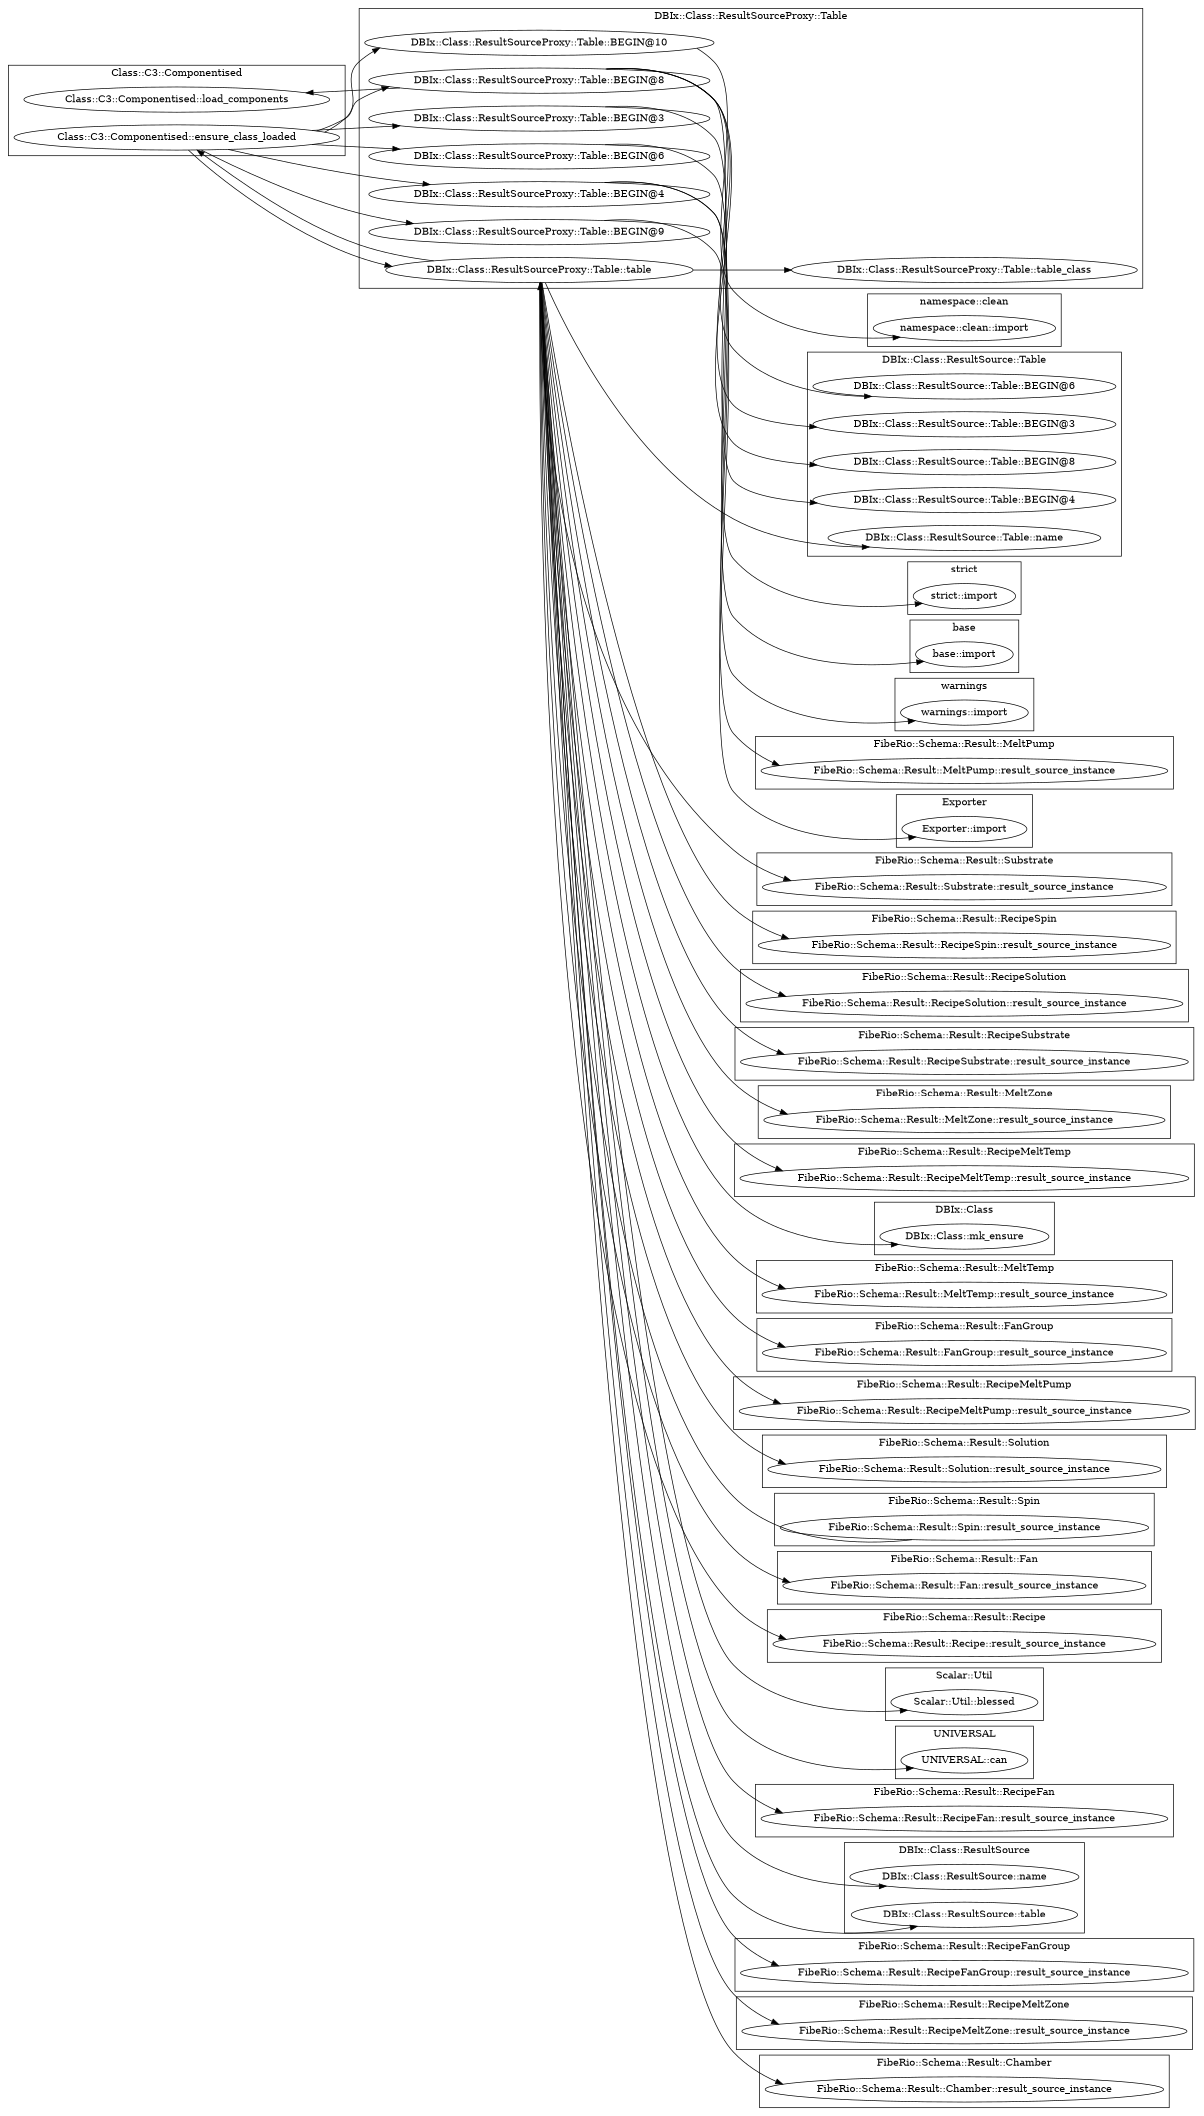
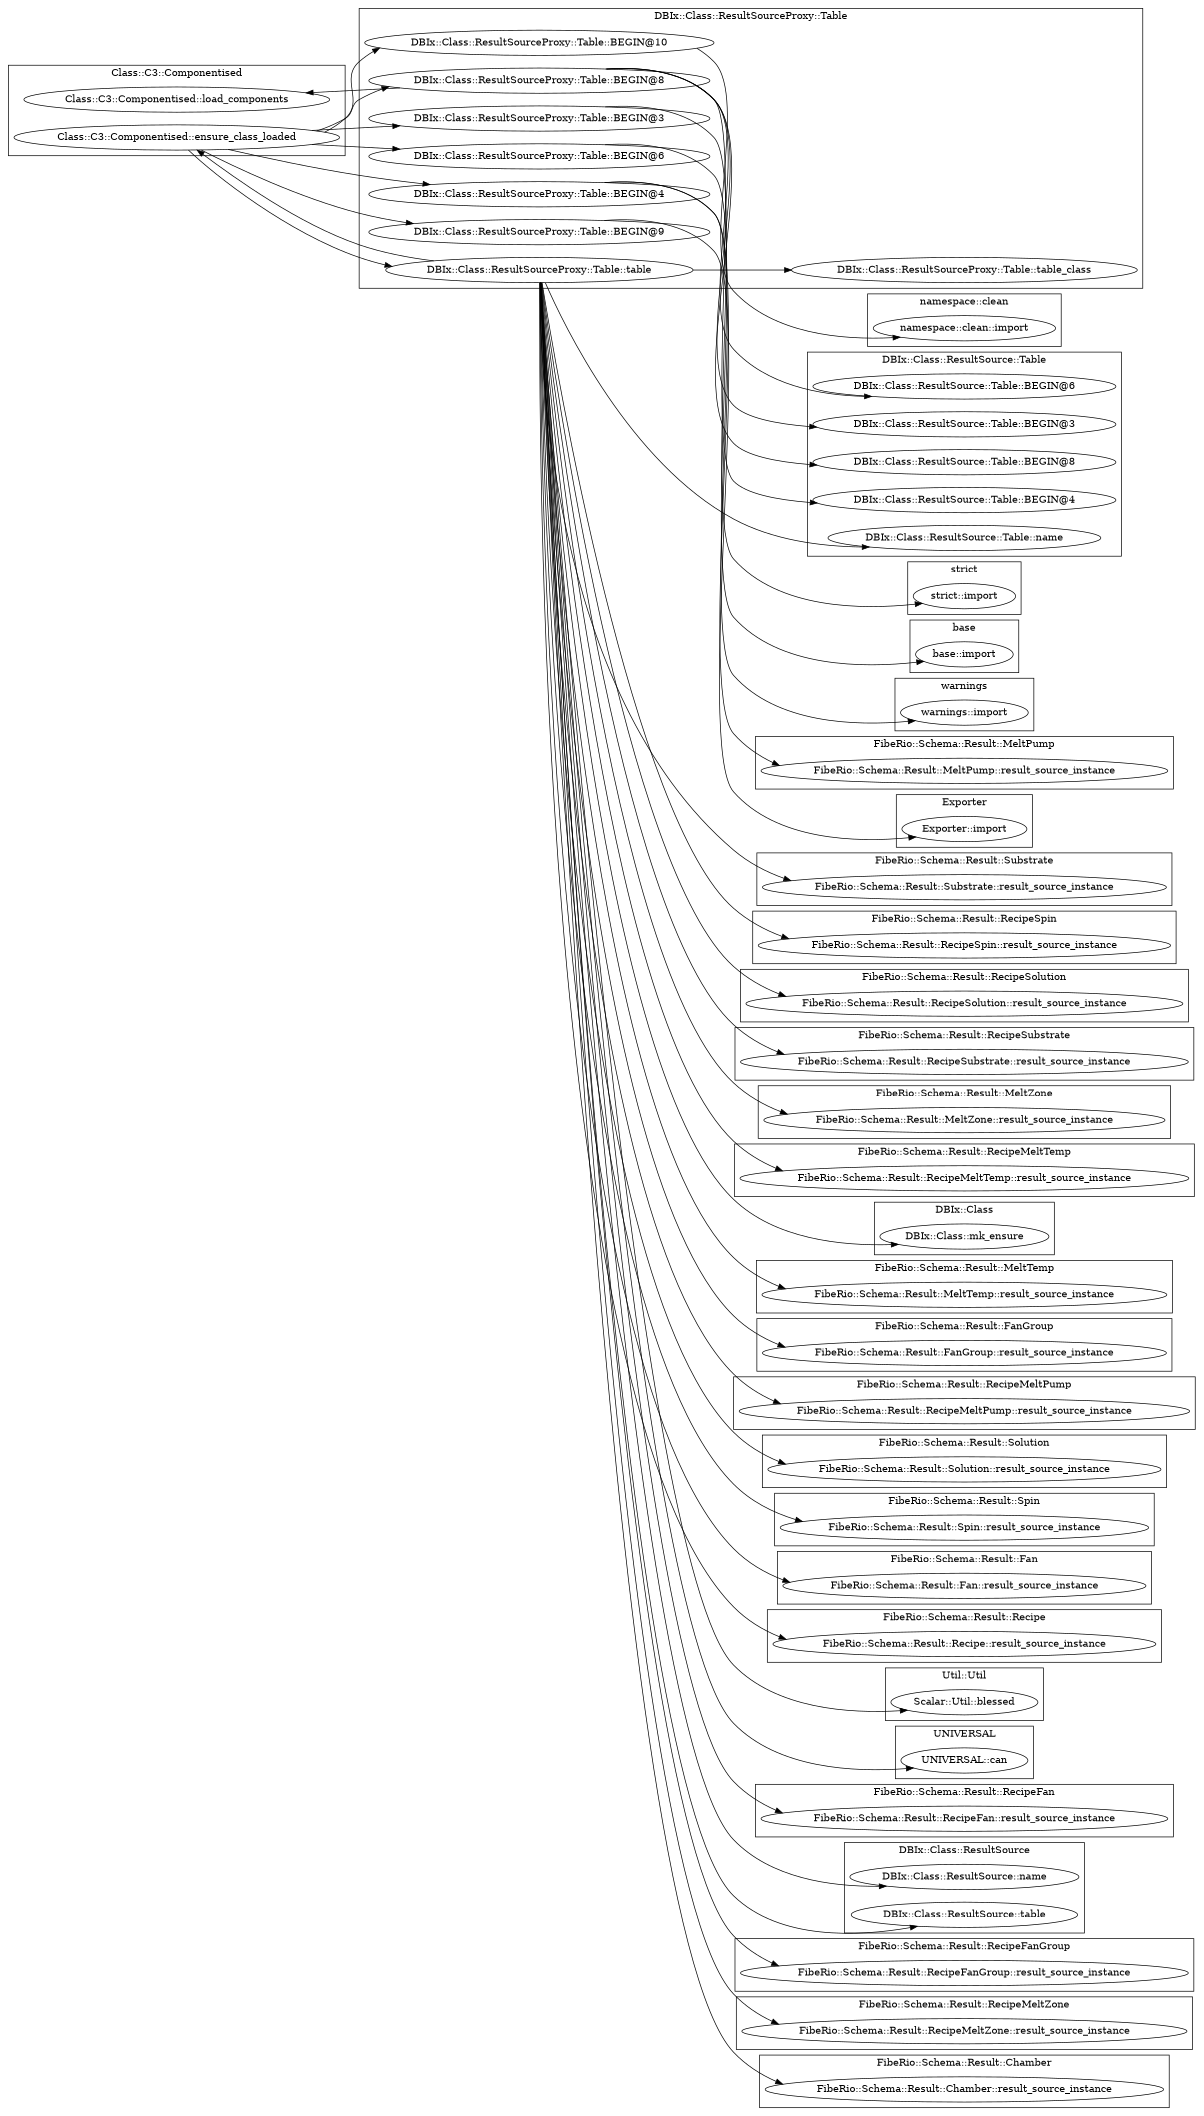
(658, 1349) -> (578, 933)
(964, 1676) -> (964, 1676)
